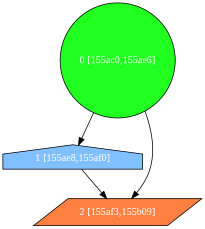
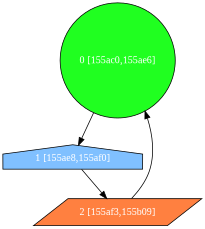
(152, 153) -> (152, 161)
